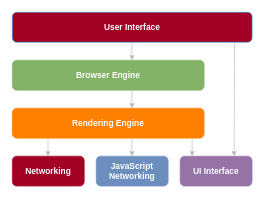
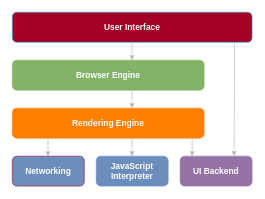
(48, 171) -> (48, 171)
(132, 171) -> (132, 171)
(216, 171) -> (216, 171)
